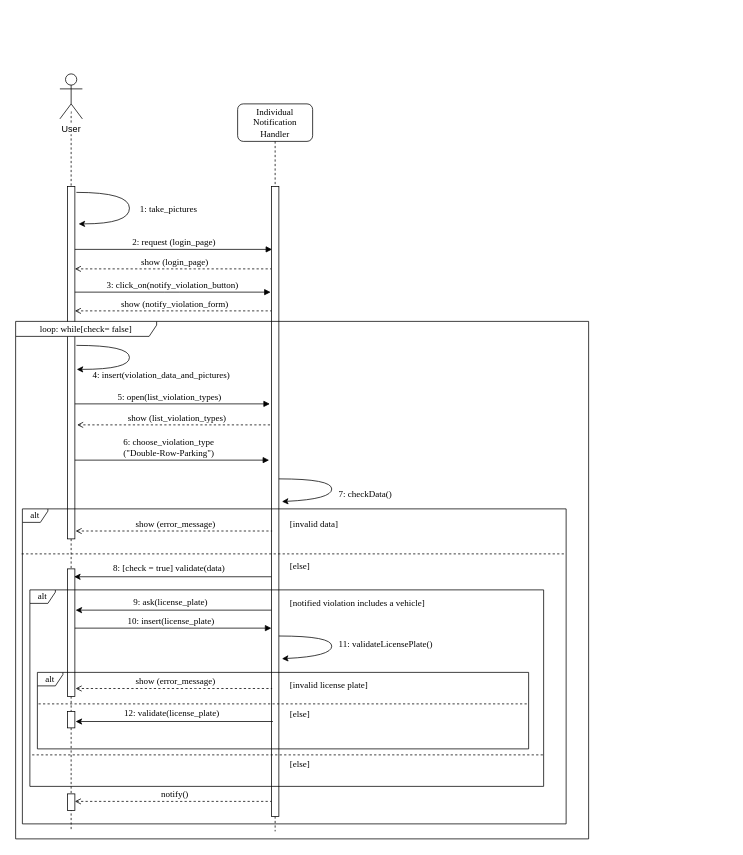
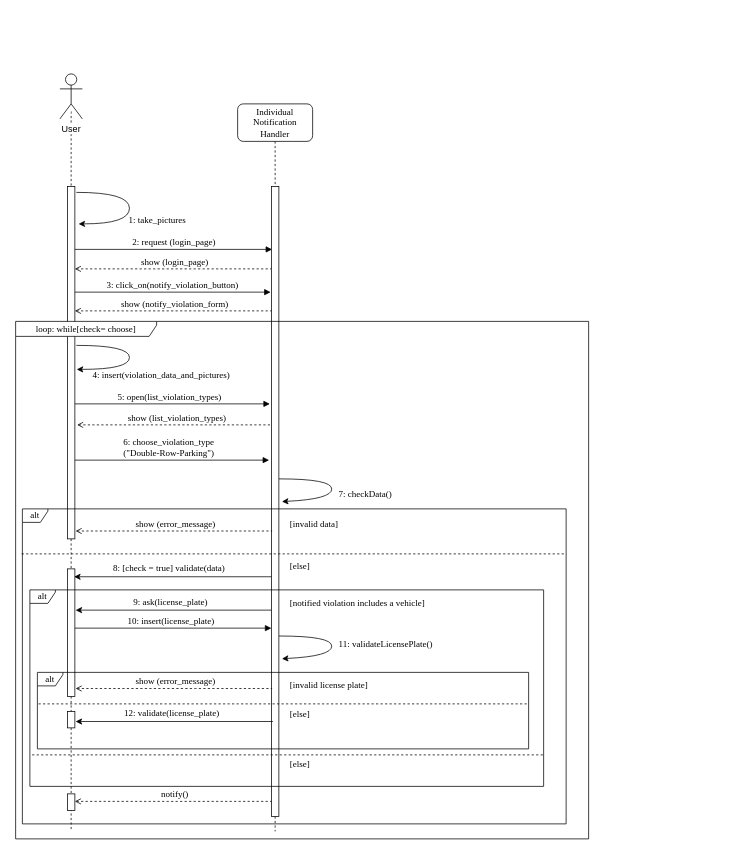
(180, 209) -> (168, 220)
(86, 329) -> (86, 329)
